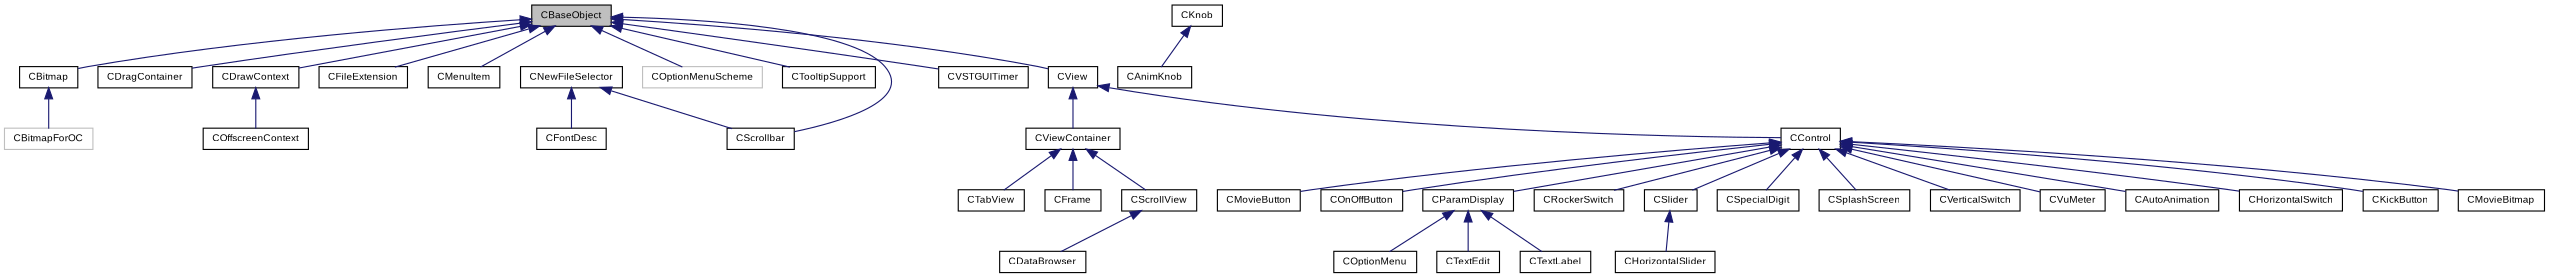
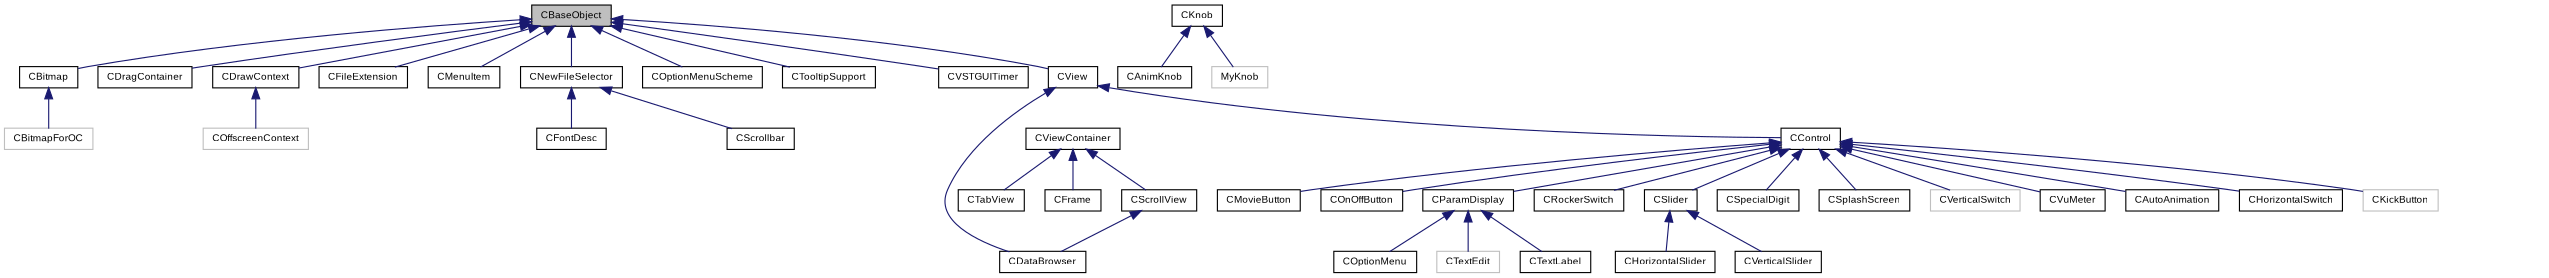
(851, 47) -> (571, 52)
(702, 77) -> (702, 77)
none -> (1240, 77)
(1073, 114) -> (958, 172)
(256, 139) -> (256, 139)
(1975, 200) -> (1975, 200)
(2401, 200) -> (2401, 200)
(2501, 200) -> none
(1468, 262) -> (1468, 262)
none -> (1778, 262)
